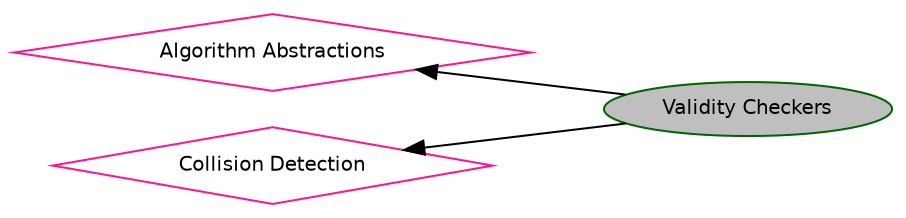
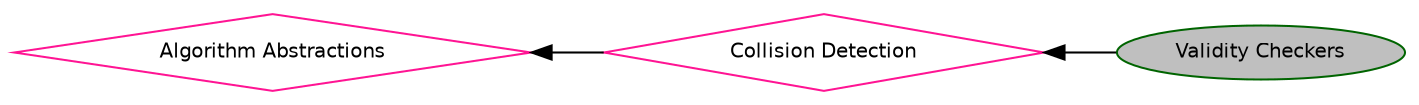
(532, 83) -> (578, 53)
